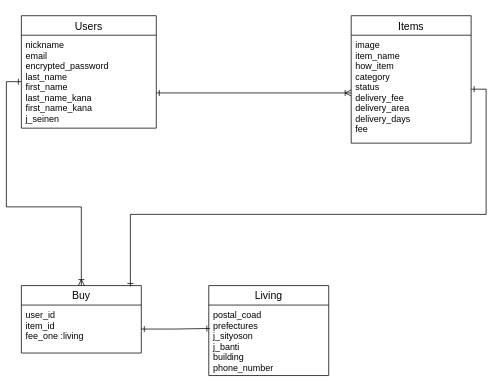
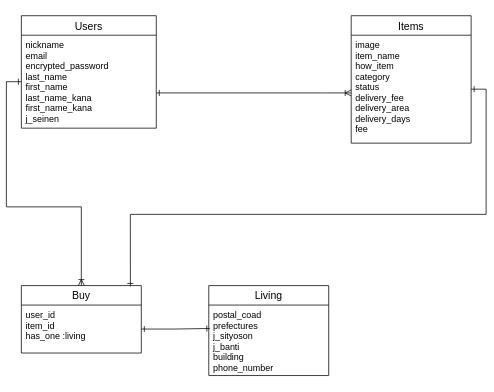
(42, 315) -> (42, 315)
